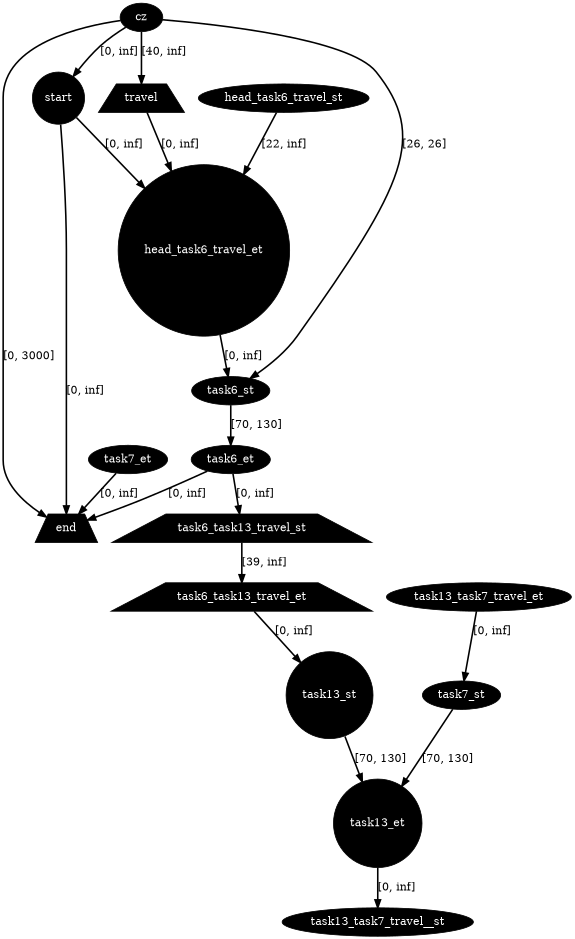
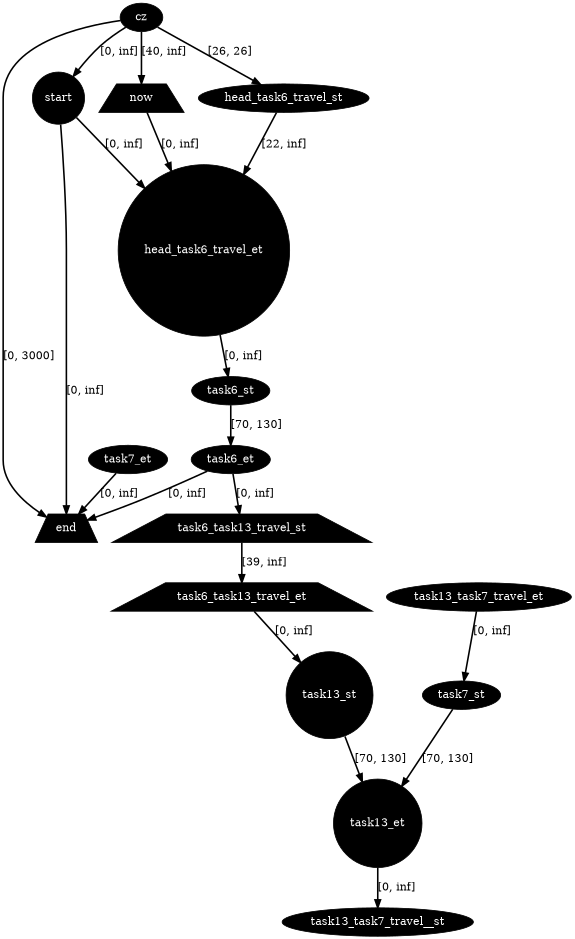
(141, 98) -> (141, 98)
(402, 131) -> (205, 54)
